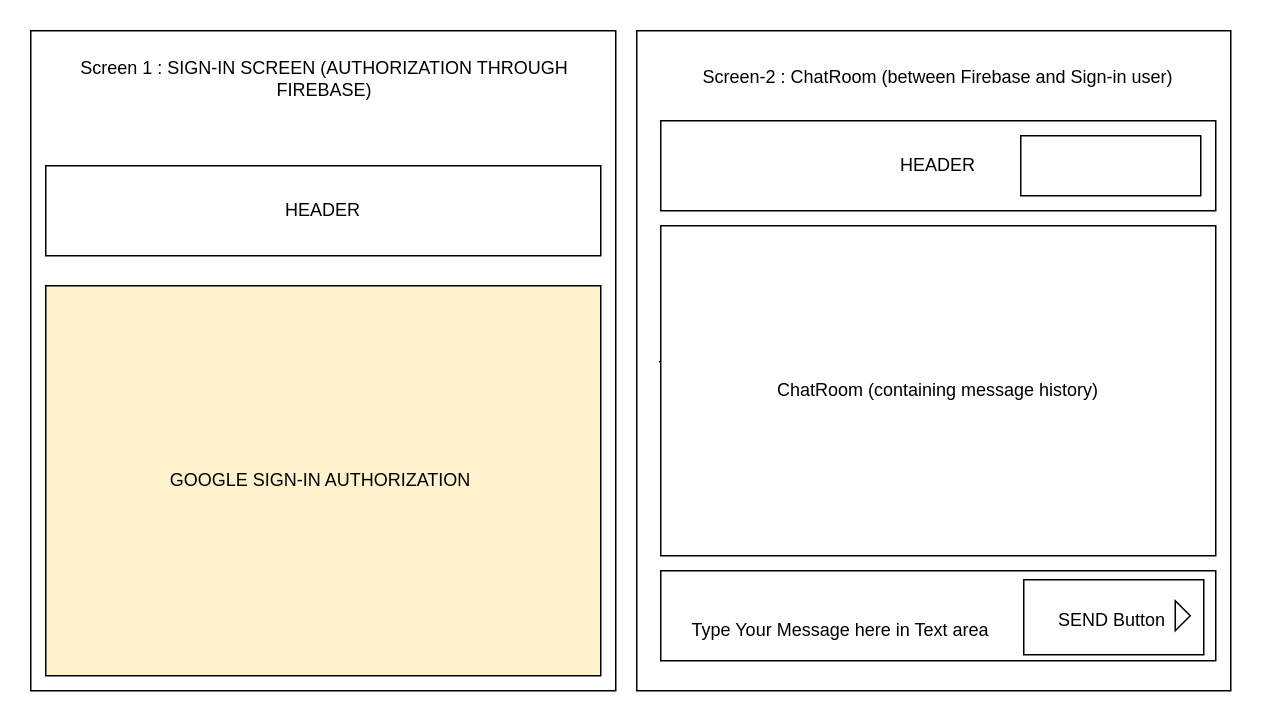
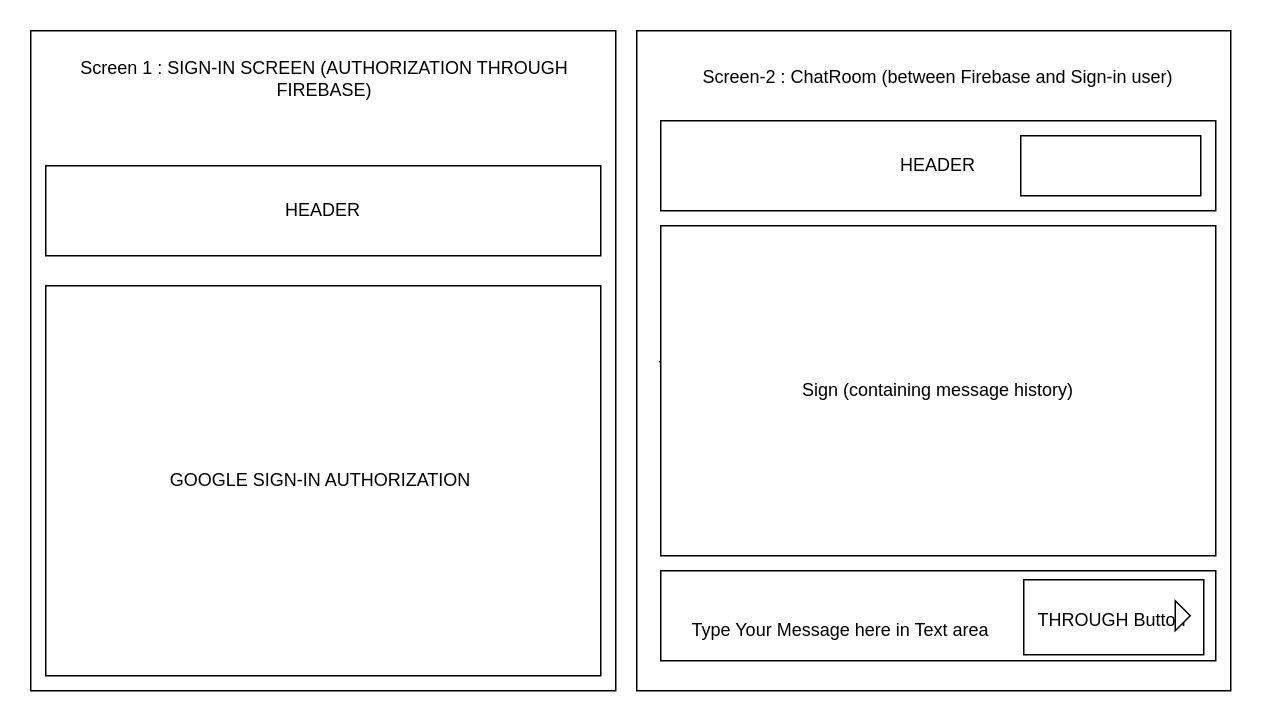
(938, 391) -> (938, 391)
(323, 481) -> (323, 481)
(1112, 620) -> (1112, 620)
